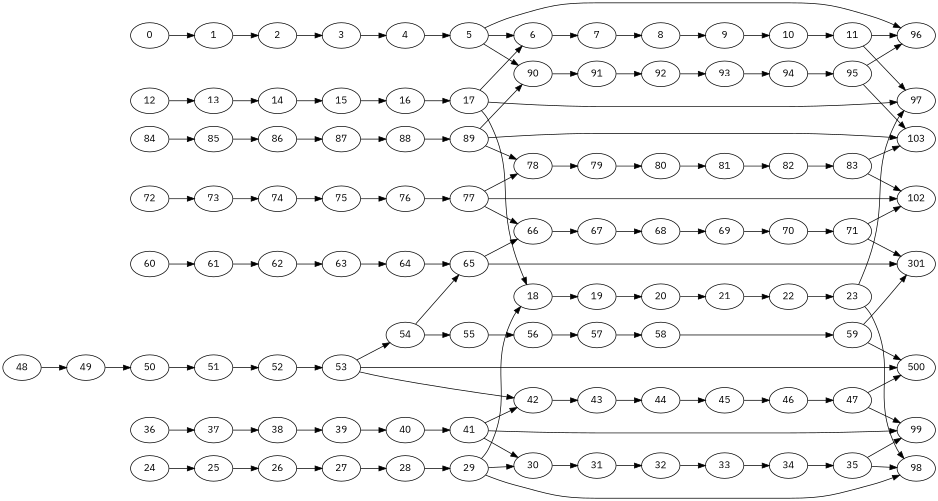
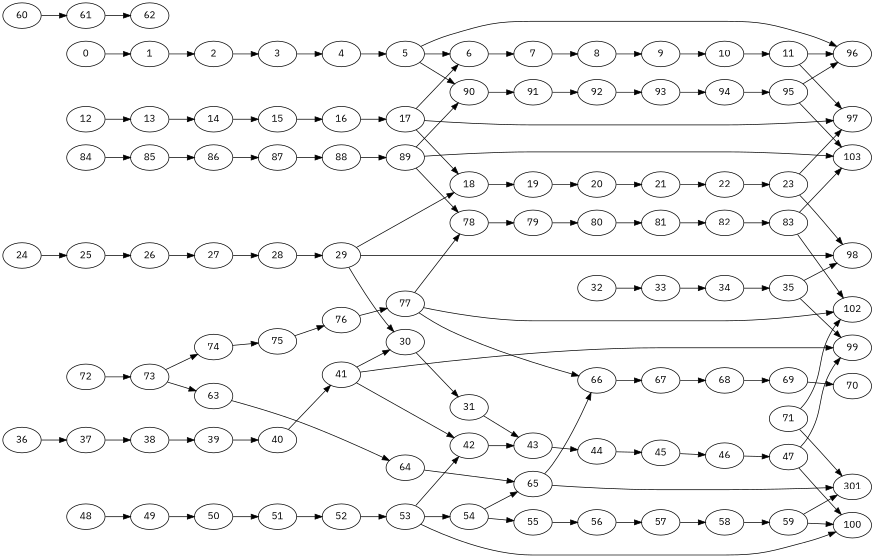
(817, 231) -> none
(306, 264) -> (178, 385)
(916, 368) -> (852, 525)
(625, 466) -> (498, 425)
